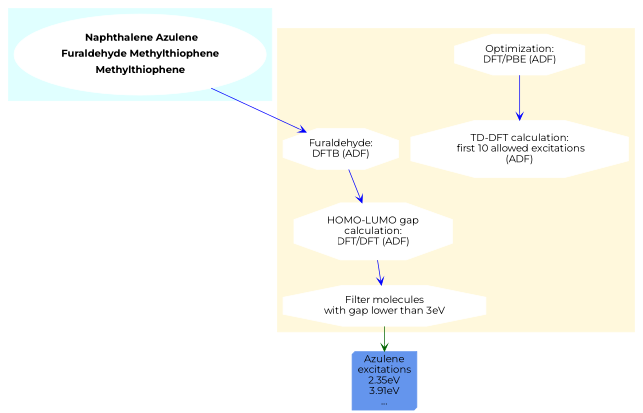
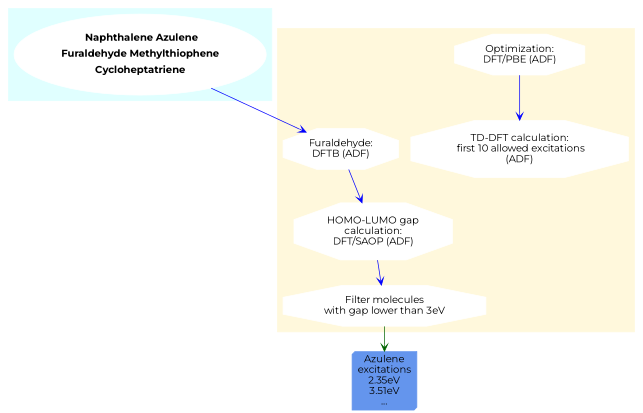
(140, 70) -> (140, 70)
(373, 231) -> (373, 231)
(384, 381) -> (384, 381)
